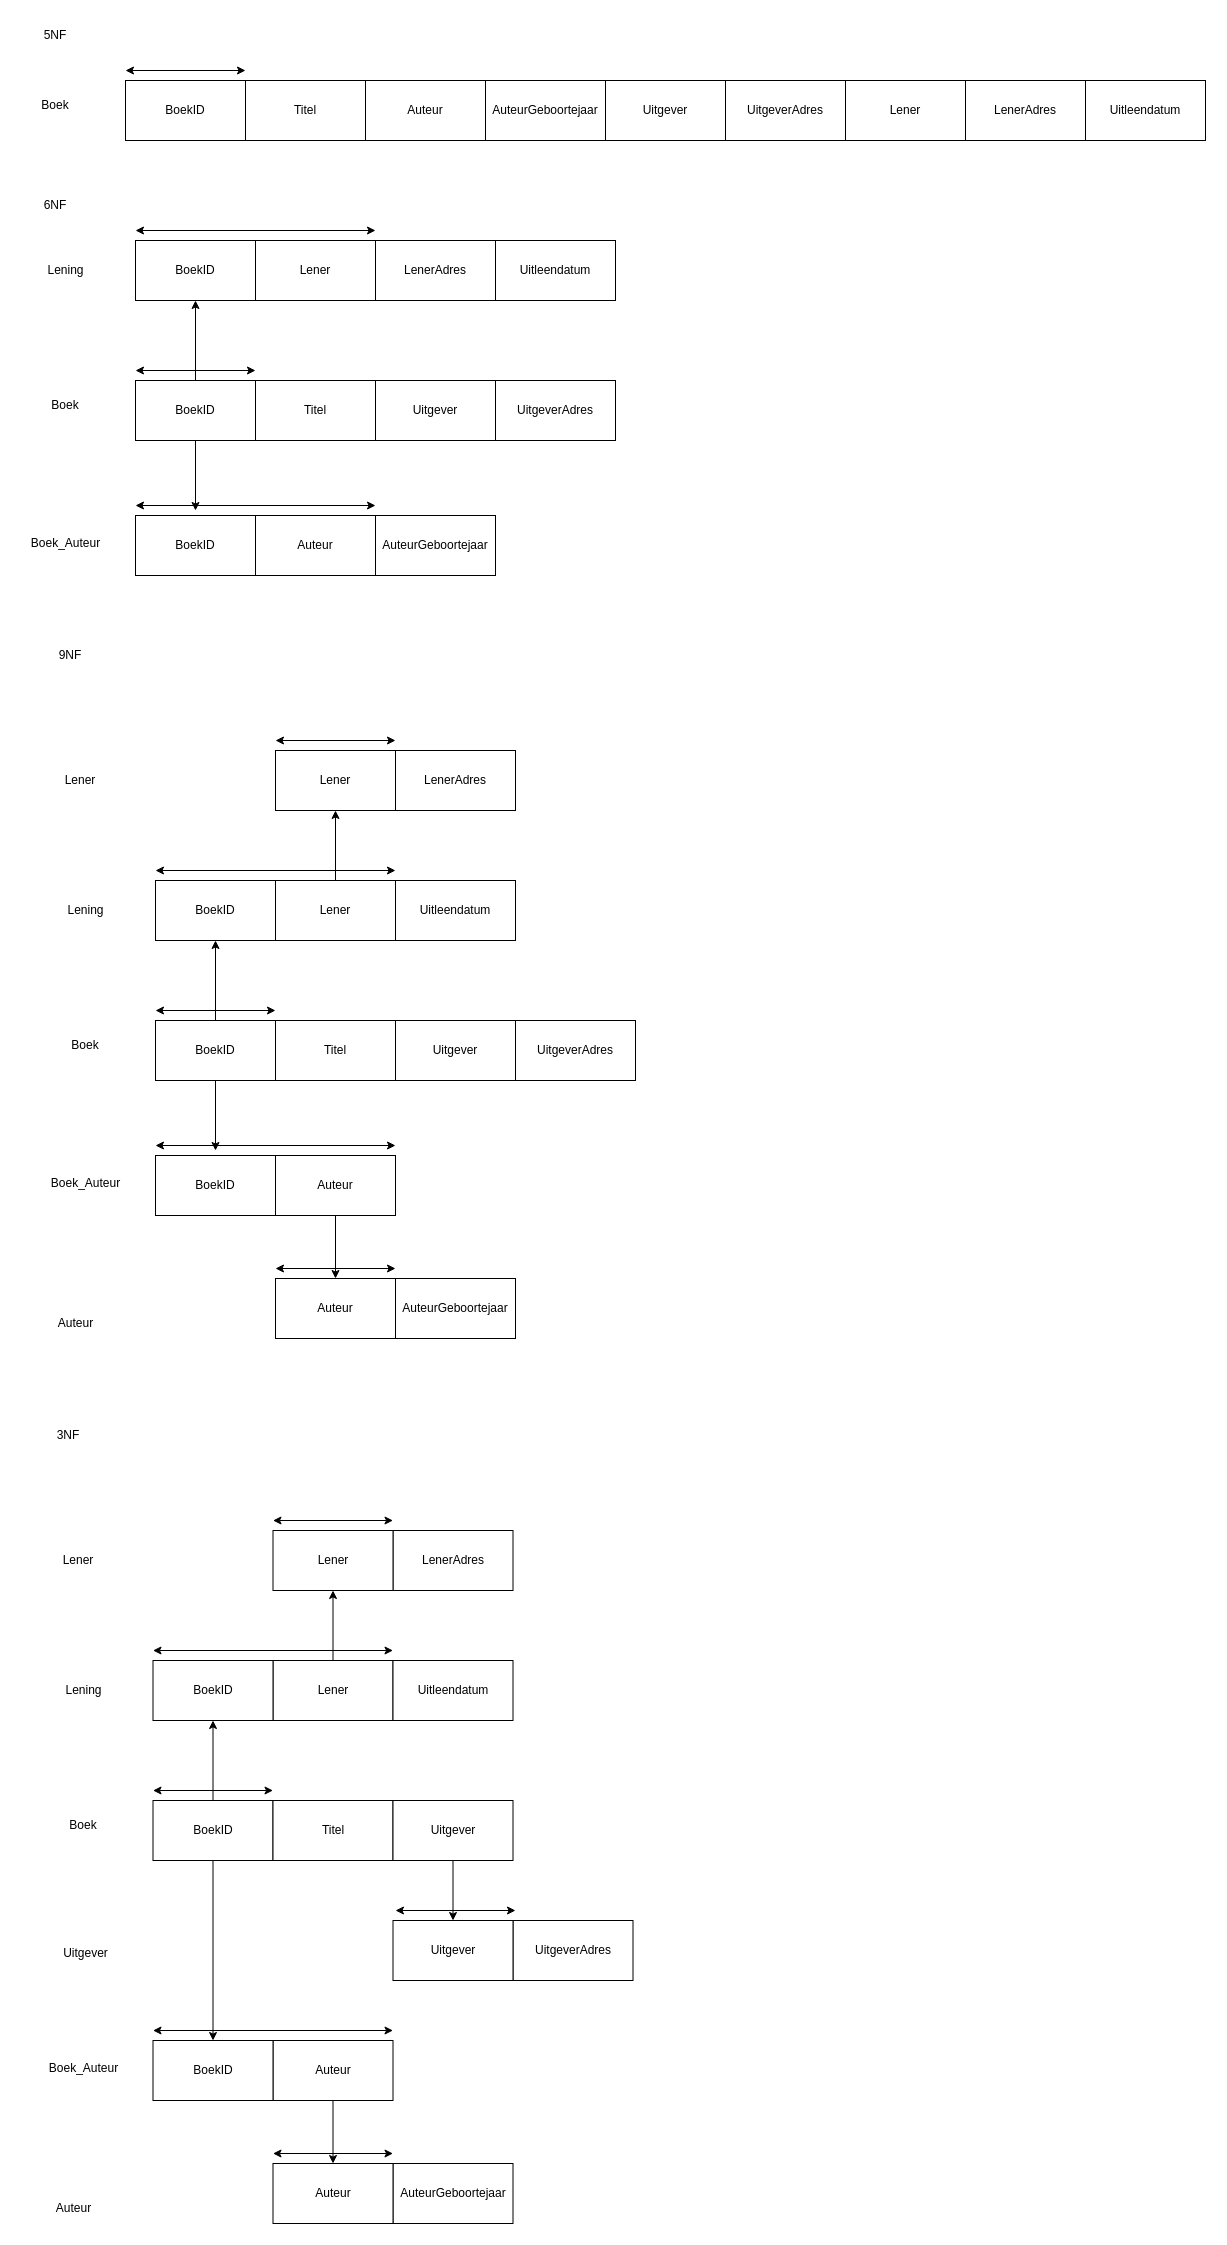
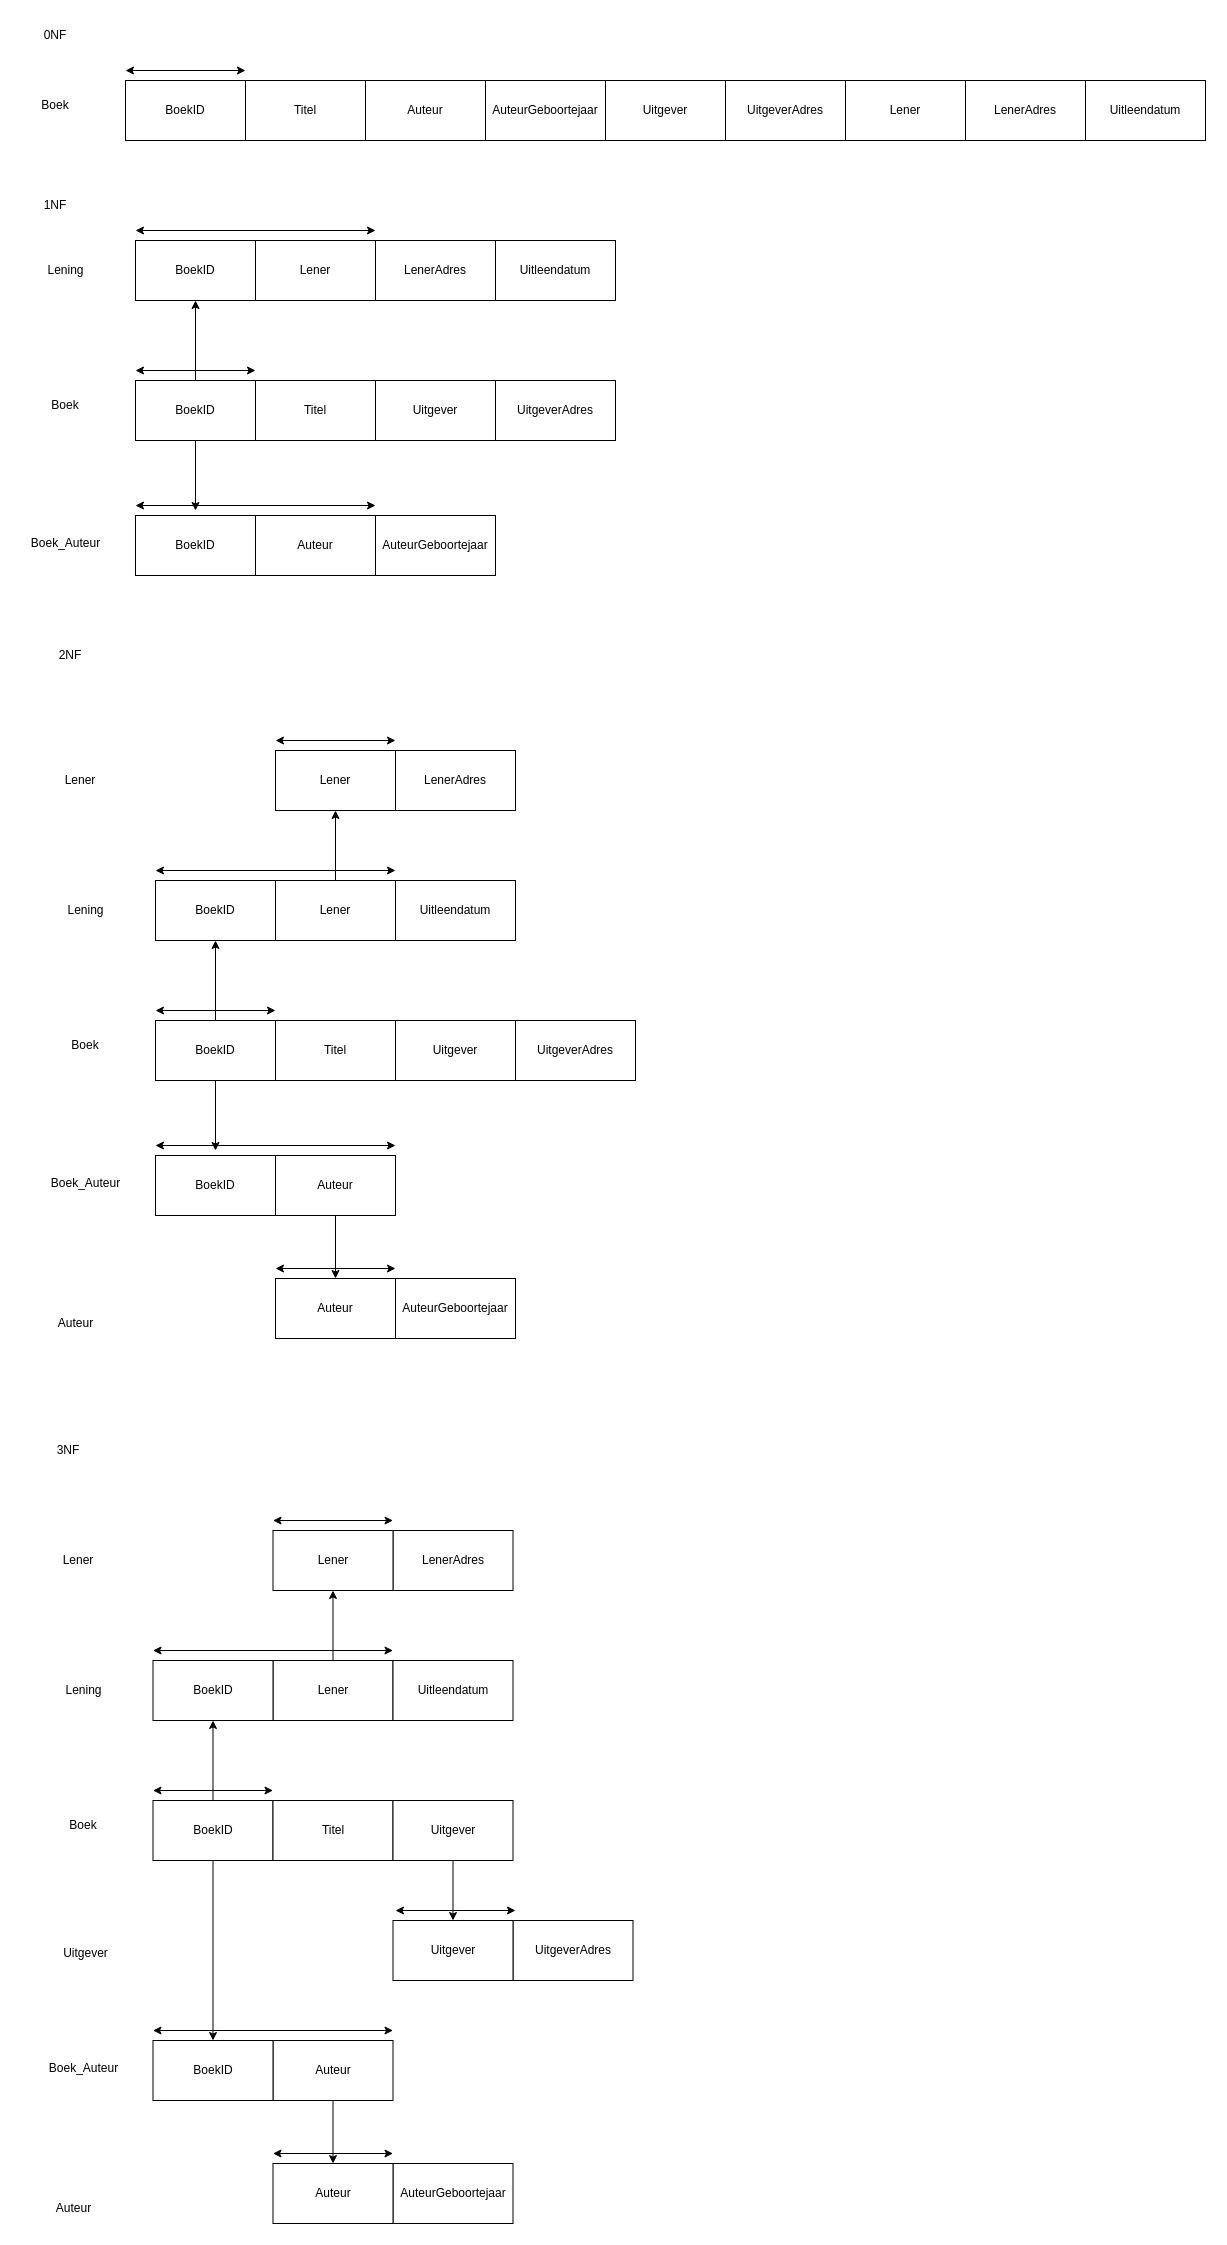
(56, 36) -> (56, 36)
(56, 206) -> (56, 206)
(71, 656) -> (71, 656)
(68, 1436) -> (68, 1451)
